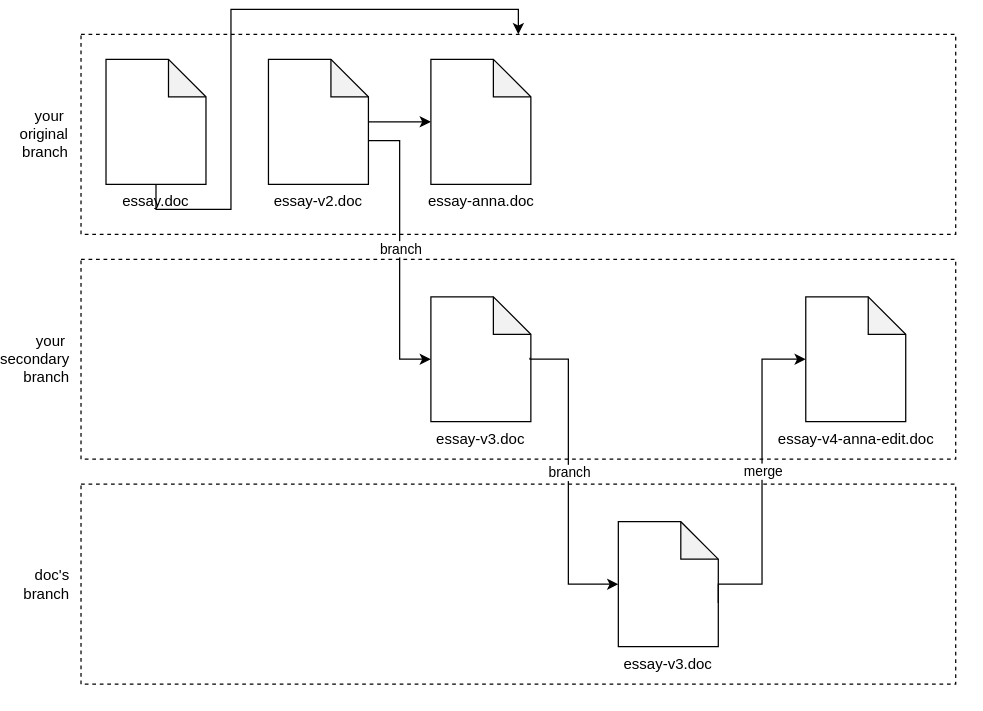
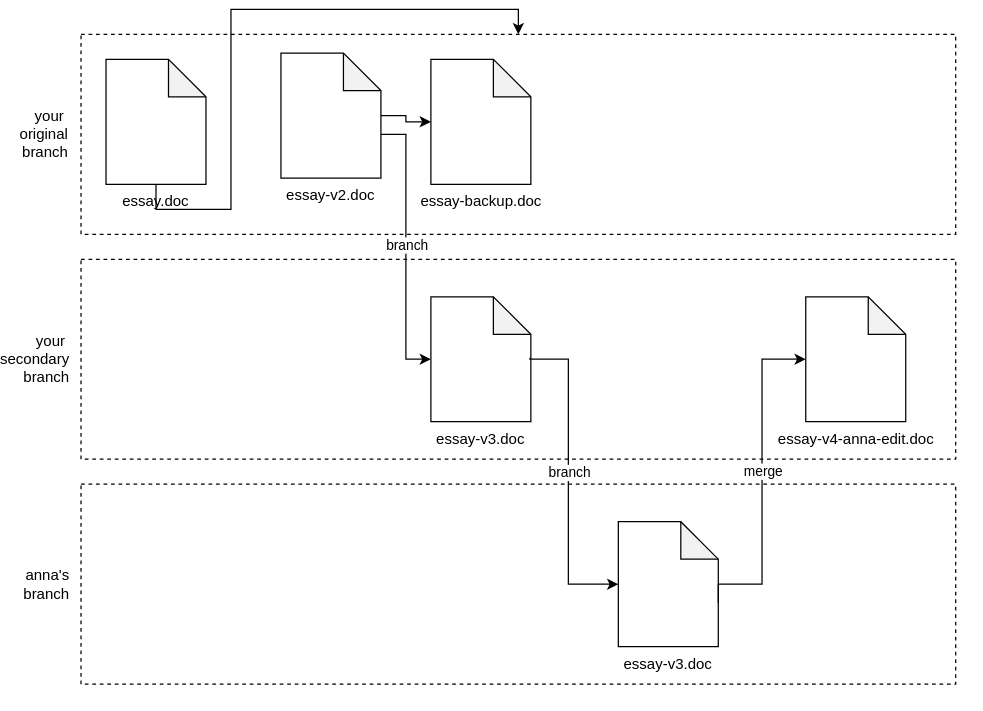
(318, 122) -> (331, 116)
(481, 202) -> (481, 202)
(44, 584) -> (44, 584)
